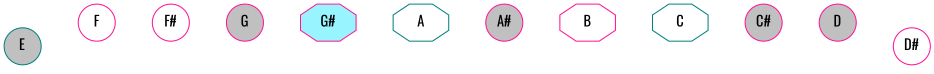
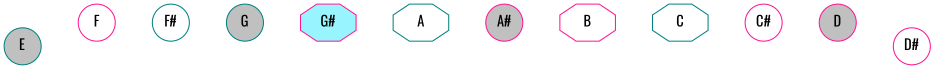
(171, 23) -> (171, 23)
(245, 23) -> (245, 23)
(764, 23) -> (764, 23)
